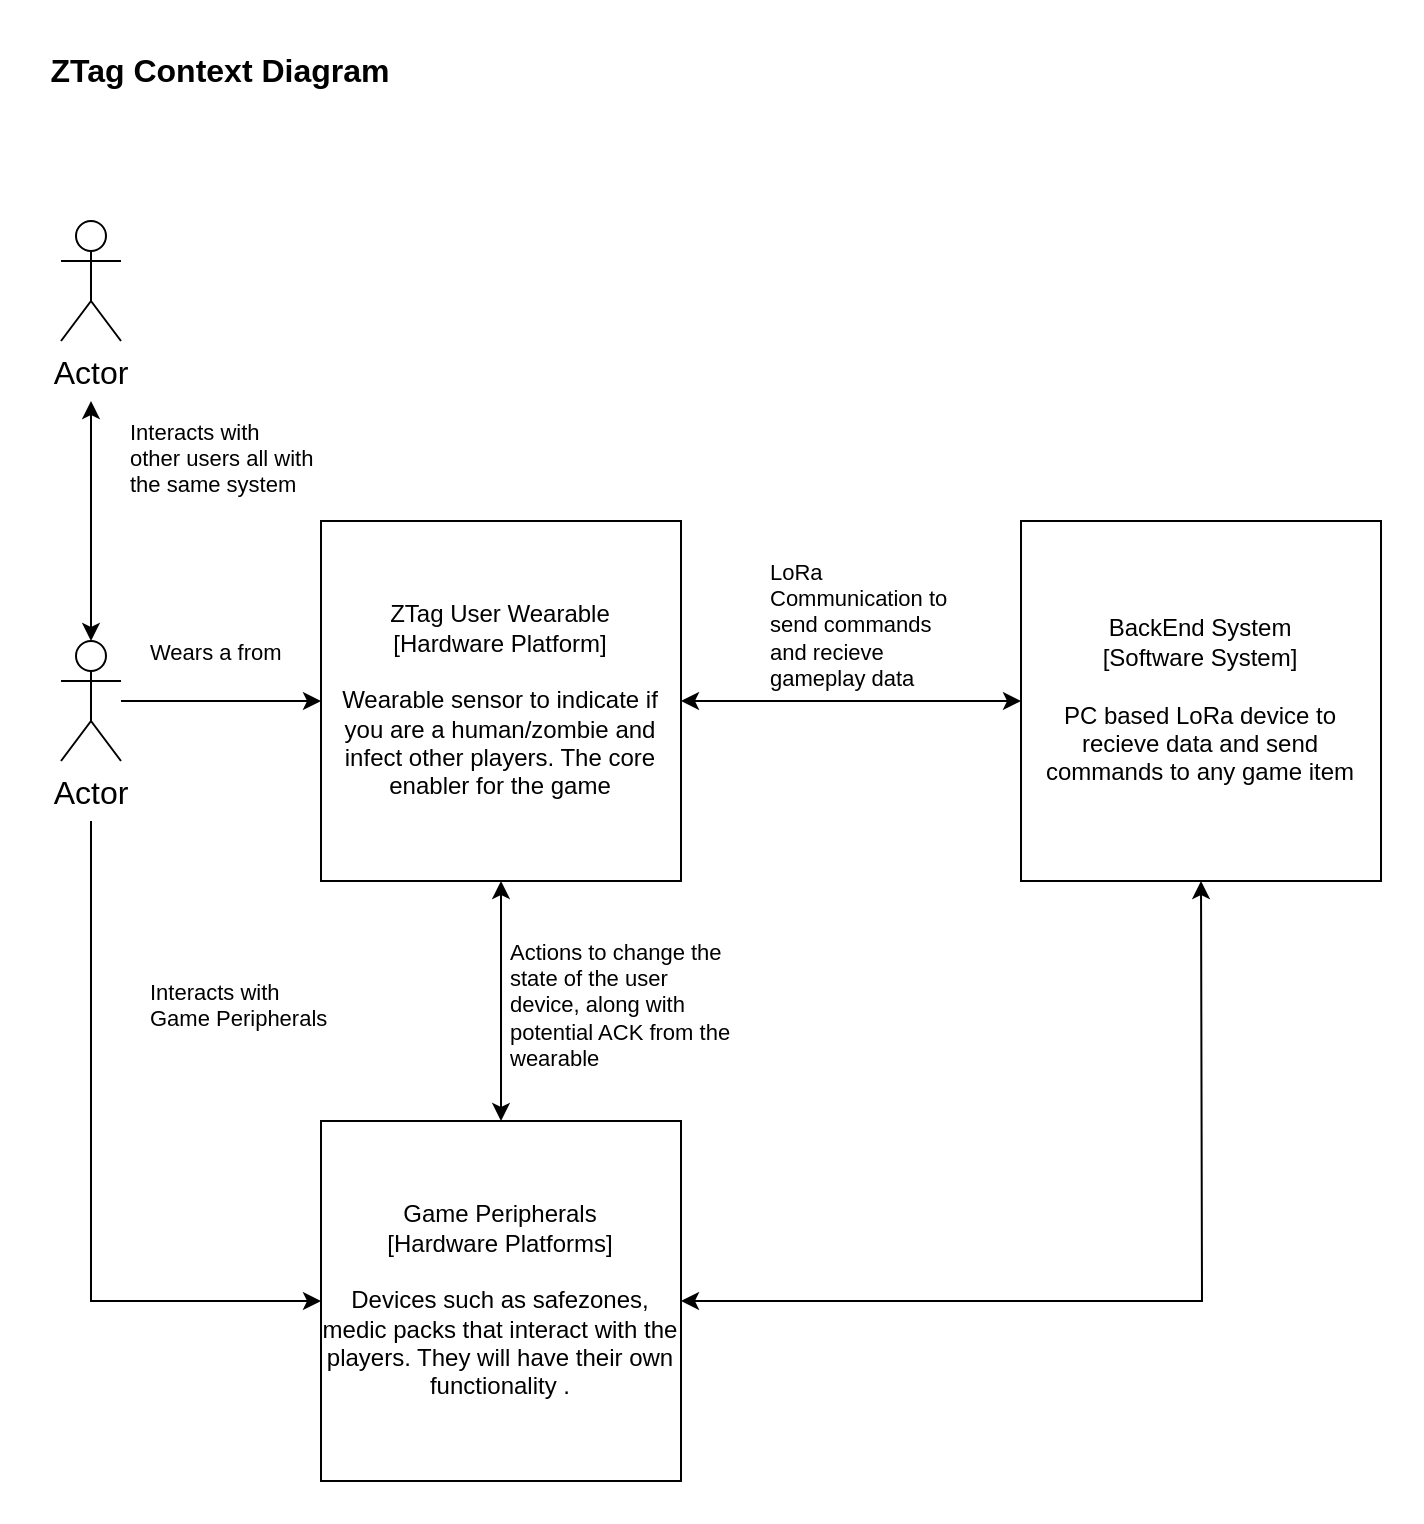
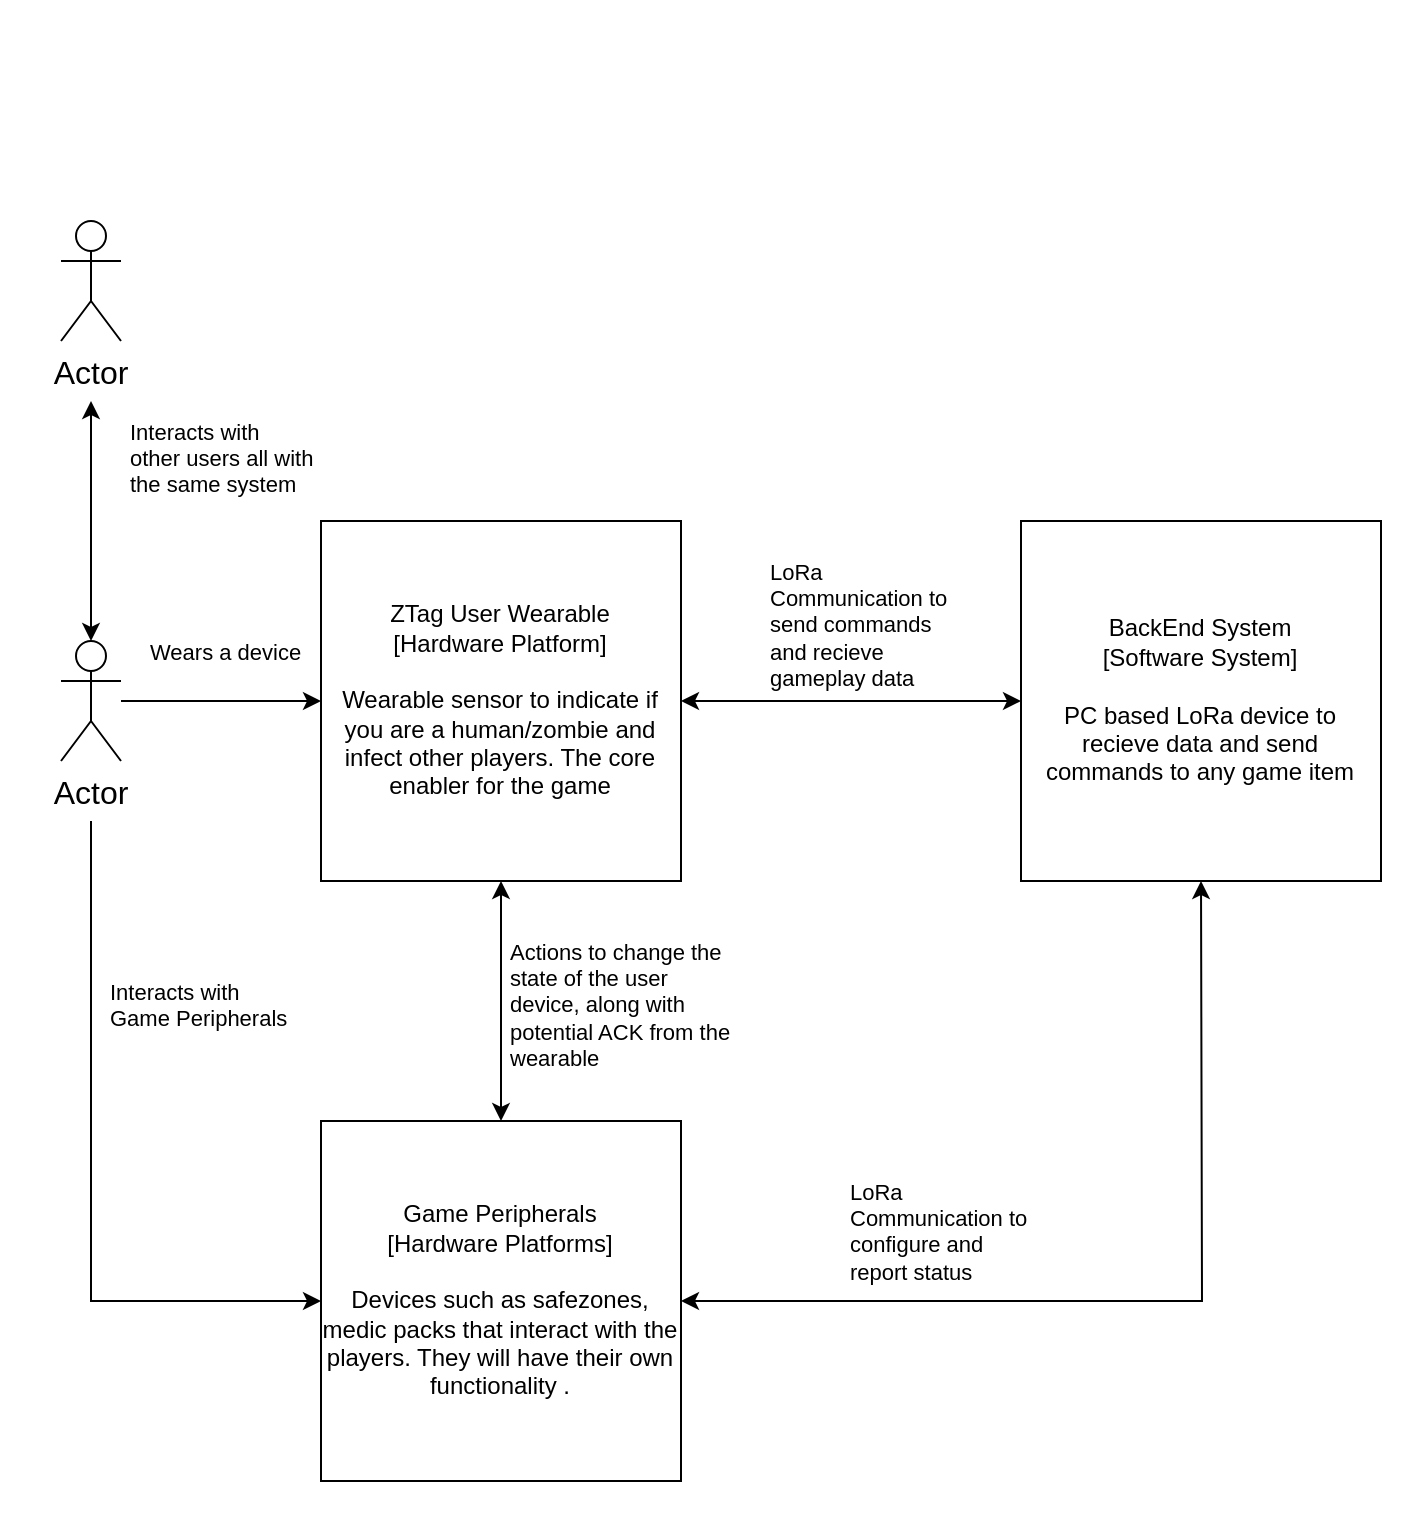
(221, 71) -> none
(219, 654) -> (229, 654)
(241, 1021) -> (201, 1021)
none -> (941, 1261)
